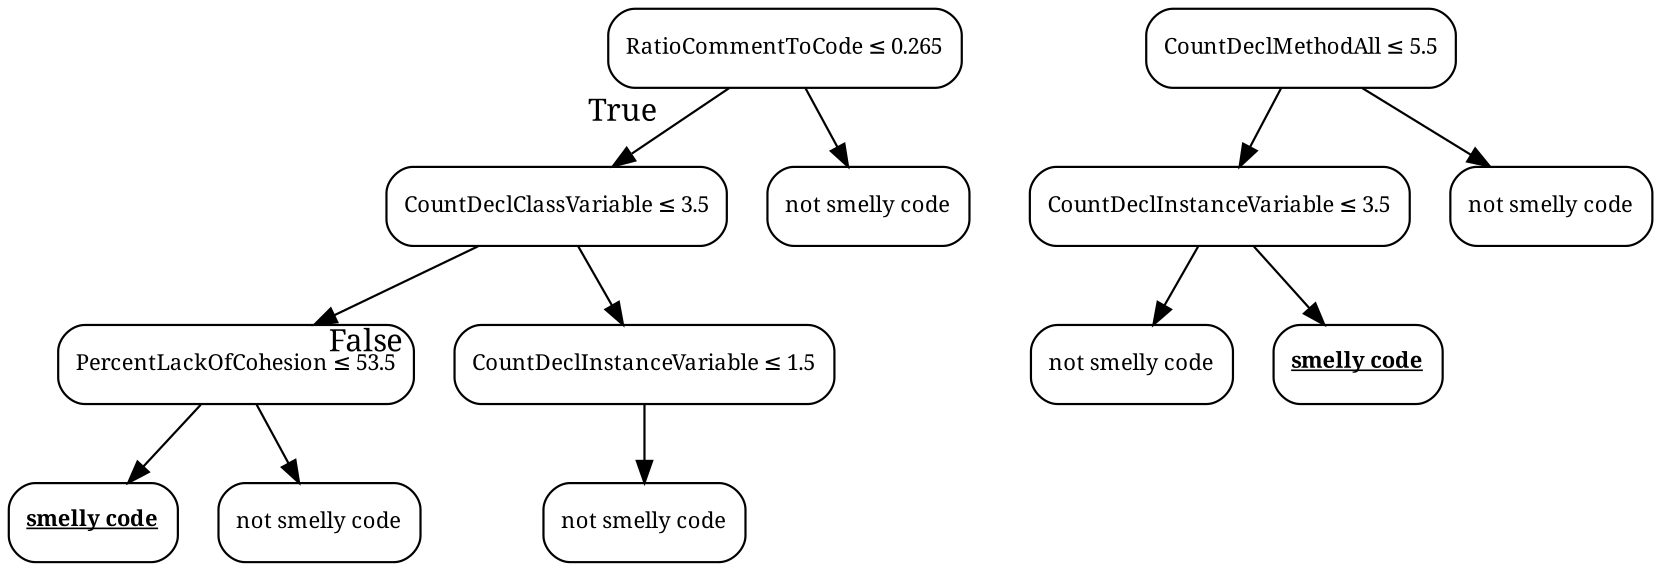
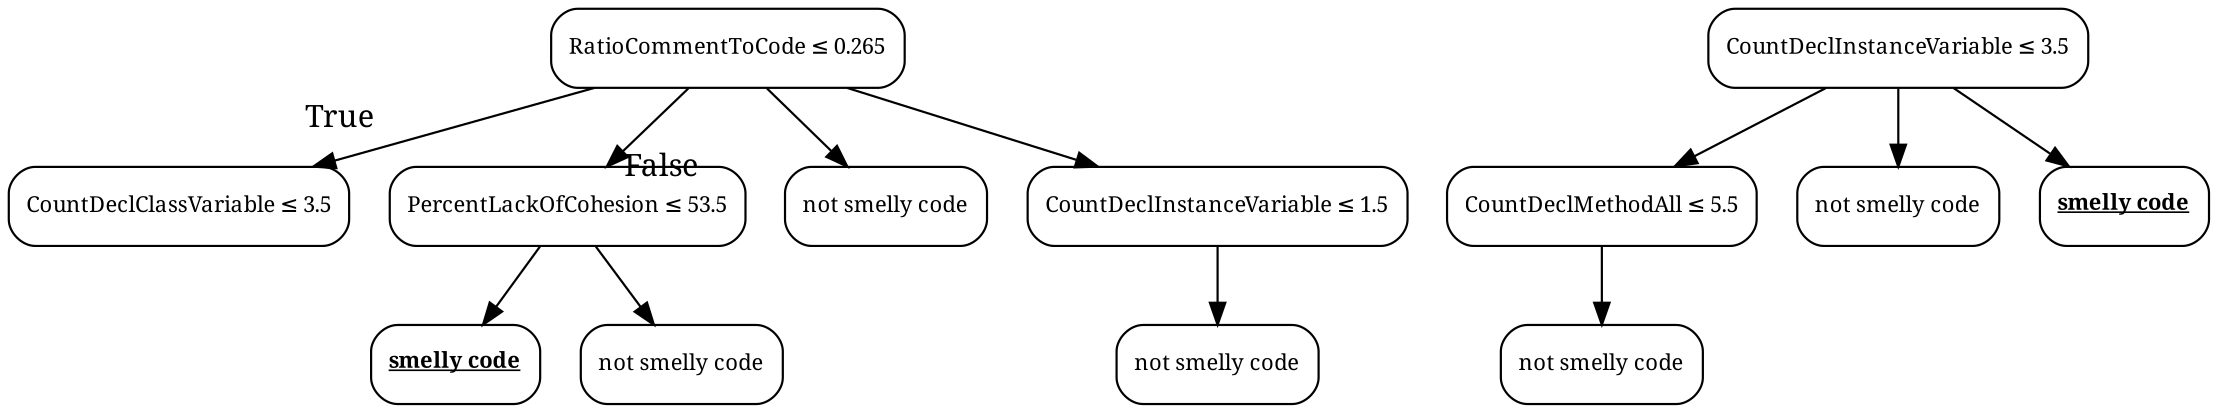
(1265, 118) -> (1760, 122)
(595, 276) -> (962, 124)
(406, 281) -> (655, 120)
